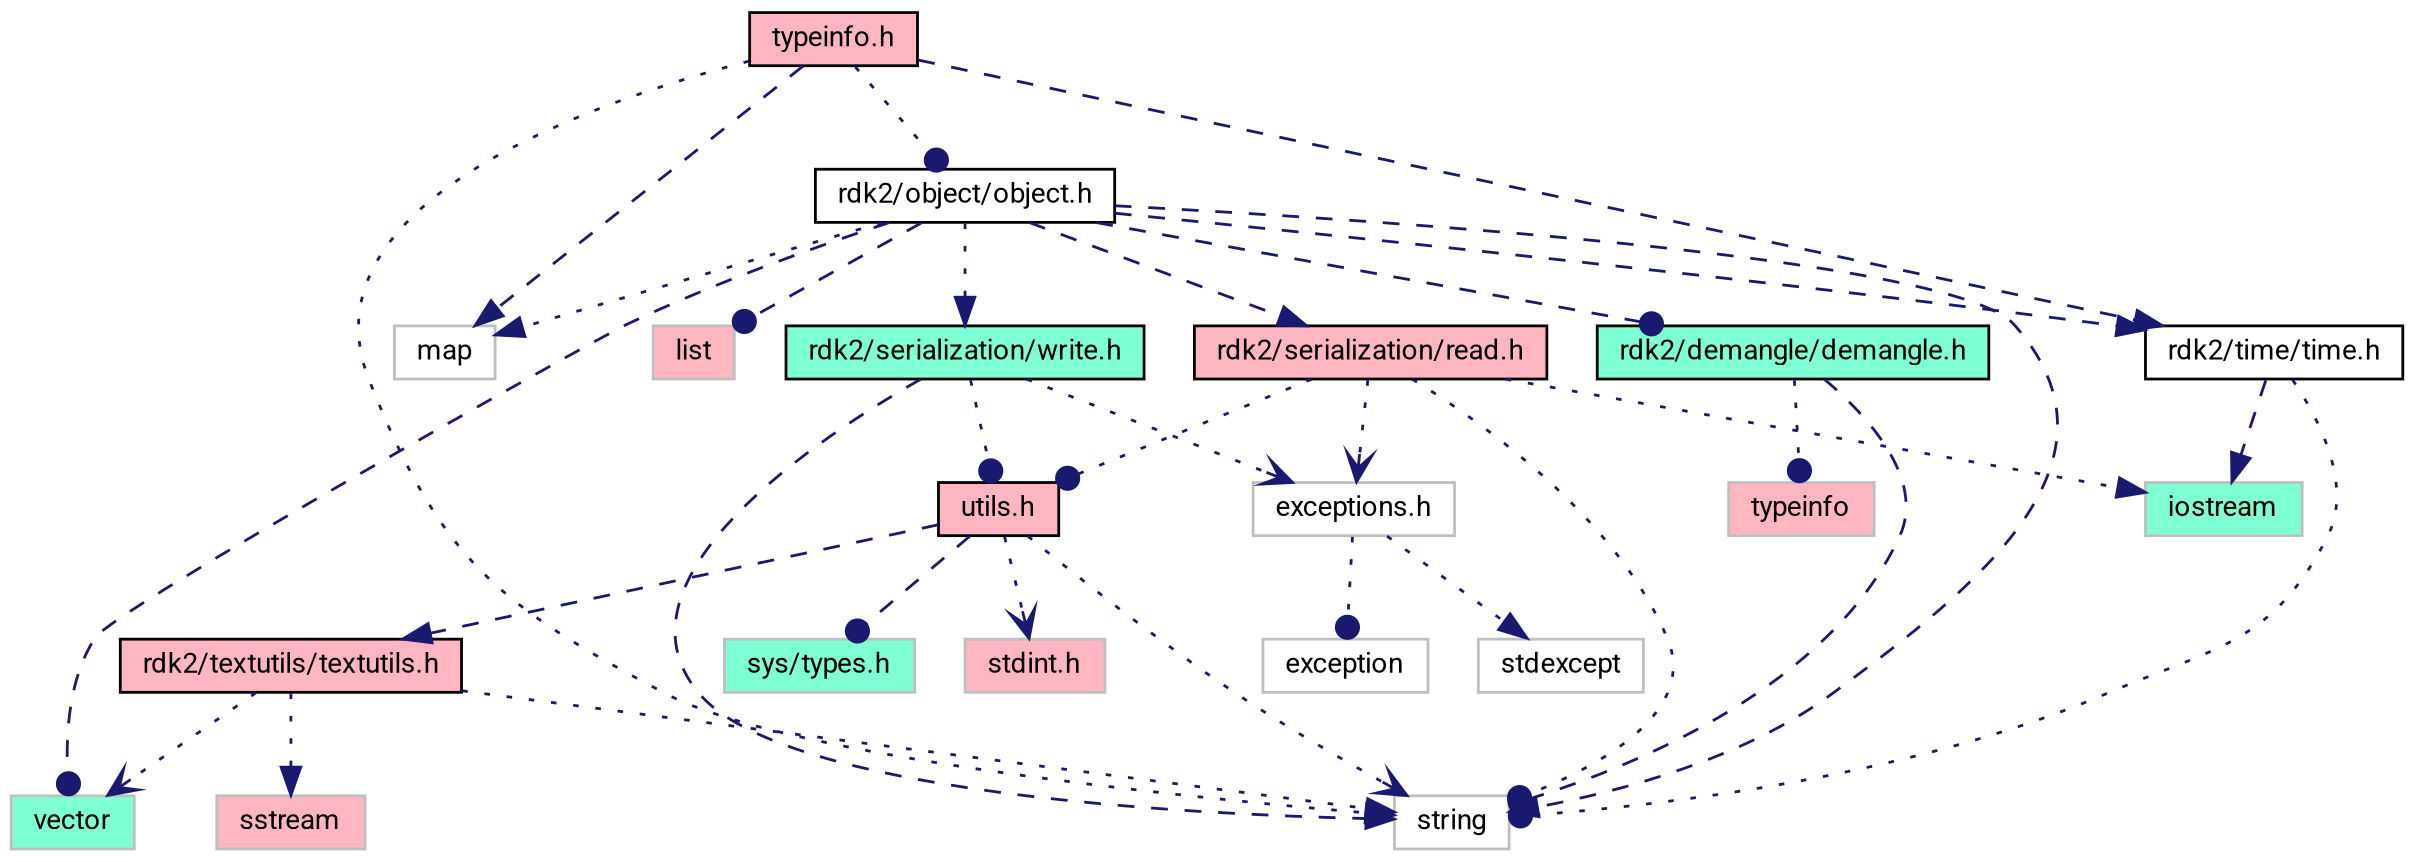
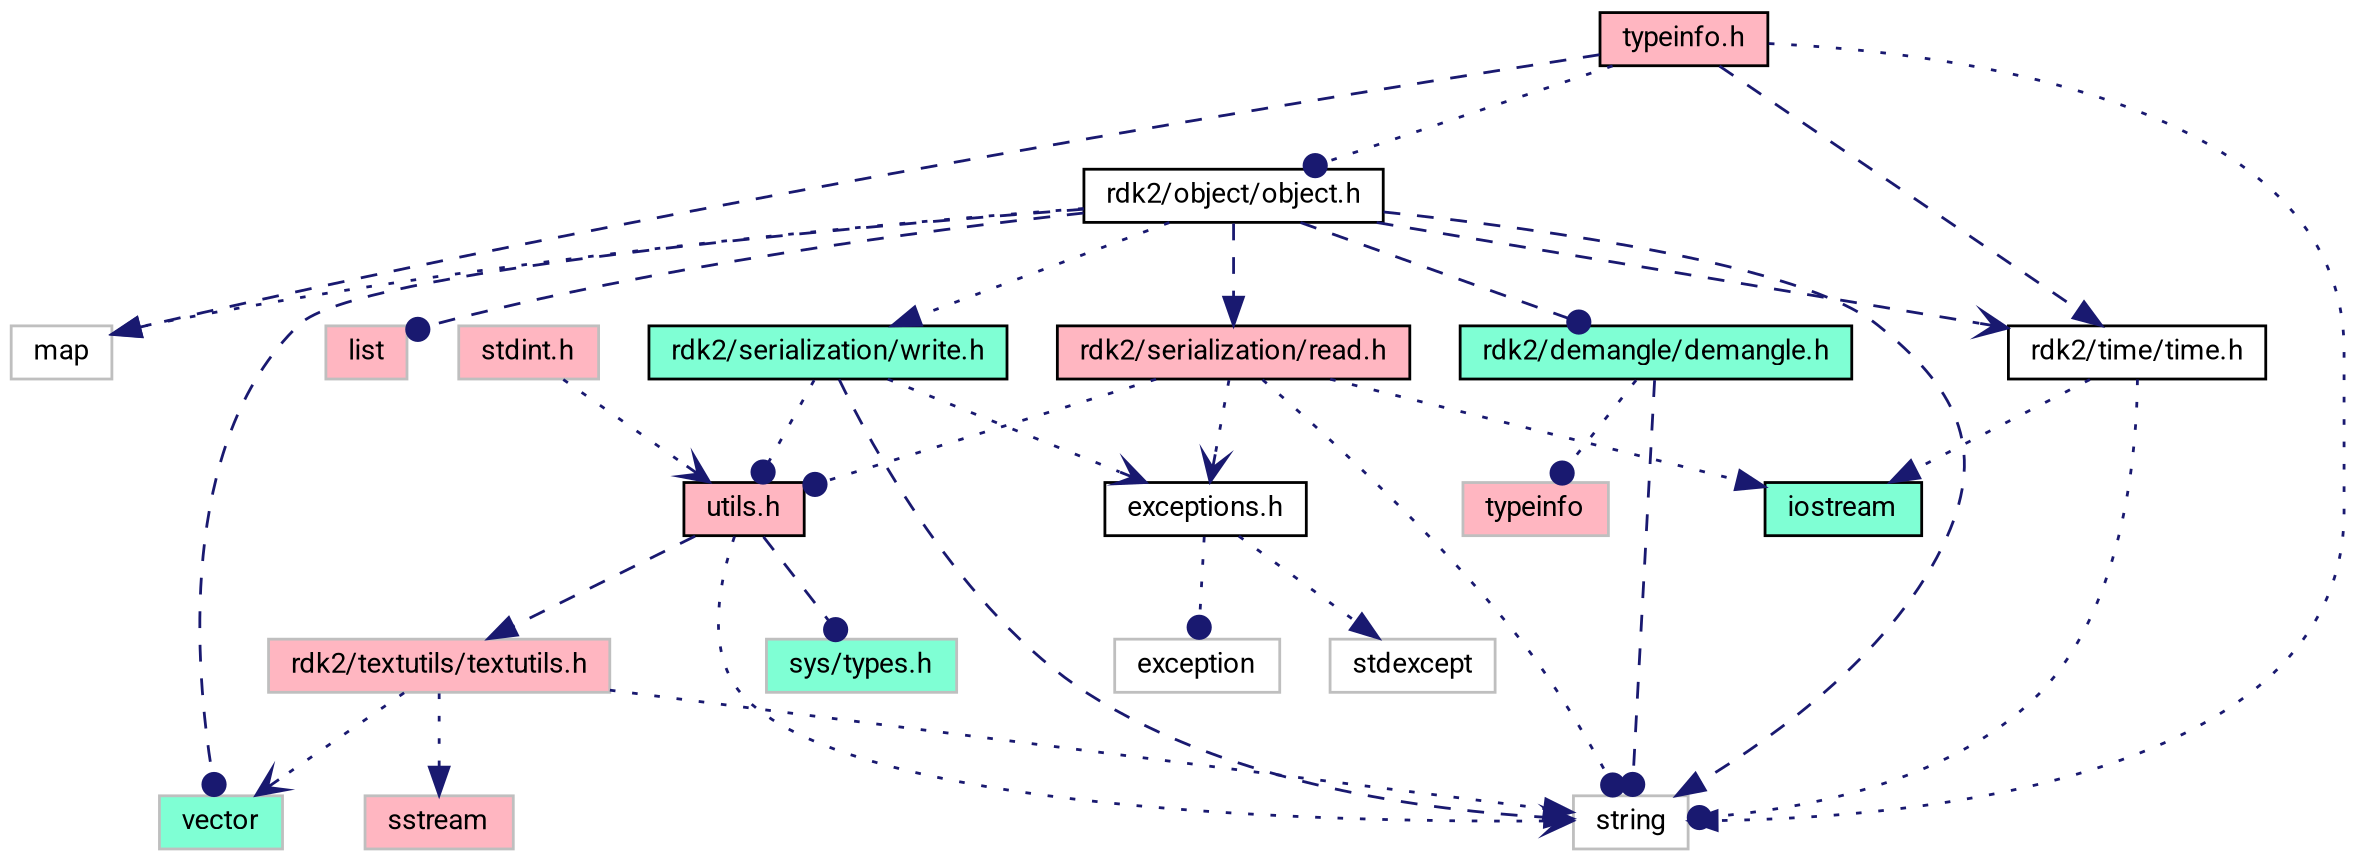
(1616, 266) -> (1678, 273)
(2253, 418) -> (2003, 424)
(1354, 509) -> (1206, 509)
(2224, 509) -> (1843, 509)
(1014, 574) -> (624, 422)
(291, 666) -> (439, 666)
